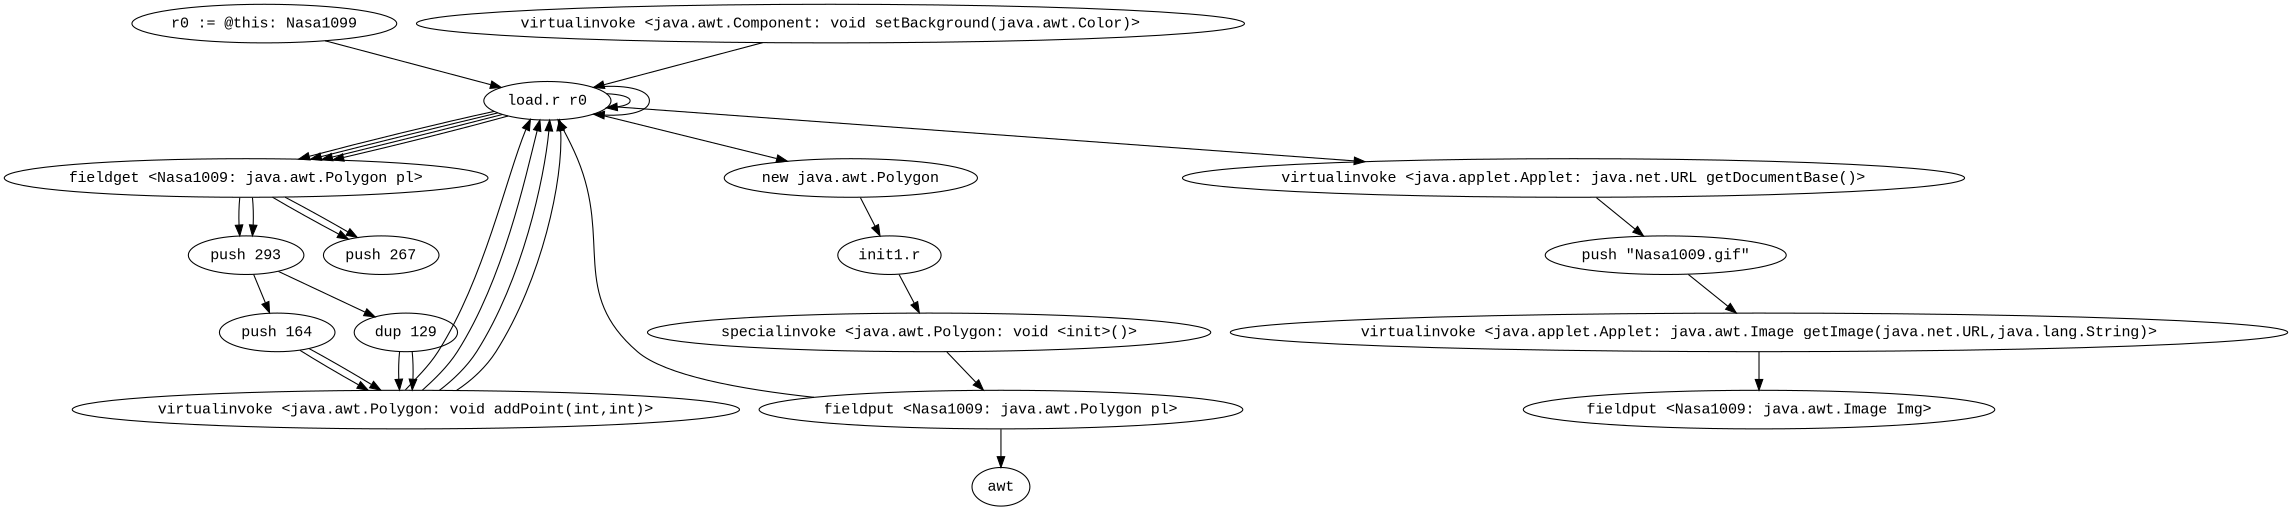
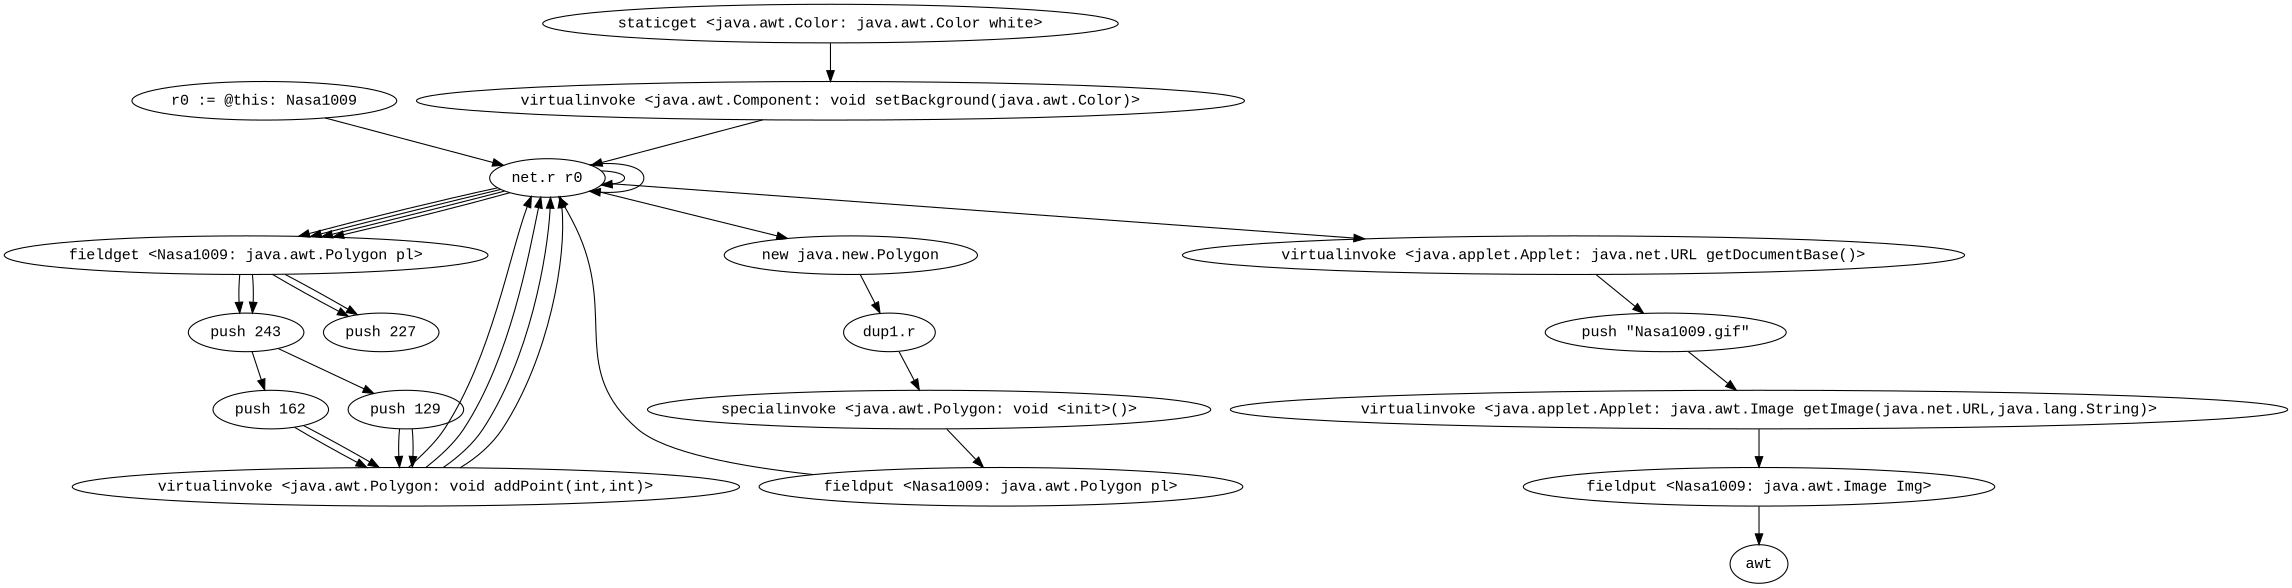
(264, 24) -> (264, 101)
none -> (830, 24)
(547, 101) -> (547, 178)
(851, 178) -> (851, 255)
(246, 255) -> (246, 332)
(381, 255) -> (381, 332)
(889, 255) -> (889, 332)
(277, 332) -> (271, 410)
(406, 332) -> (406, 410)
(1001, 443) -> (1759, 520)
